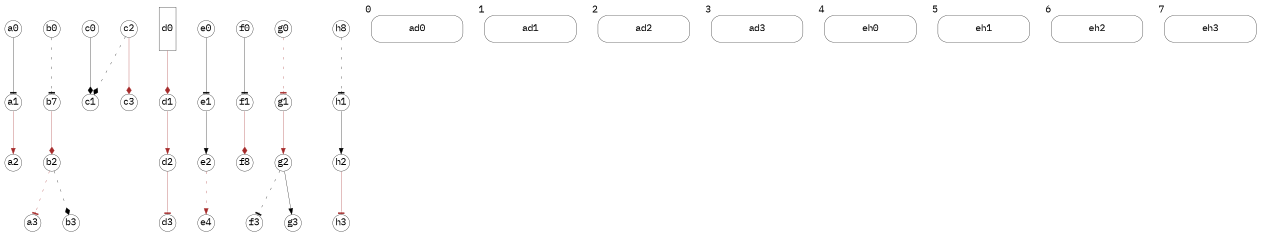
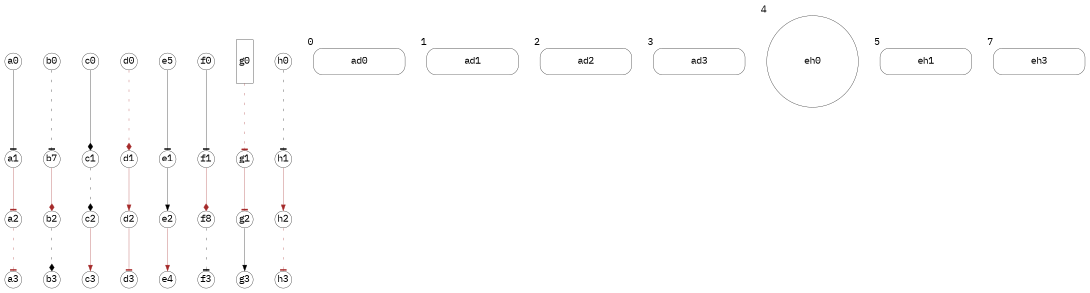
(168, 29) -> (129, 61)
(206, 29) -> (168, 61)
(283, 29) -> (245, 61)
(341, 29) -> (283, 61)
(870, 29) -> (813, 61)
(1097, 29) -> none
(112, 62) -> (90, 186)
(129, 62) -> (90, 247)
(168, 69) -> (129, 107)
(13, 130) -> (13, 188)
(283, 130) -> (245, 188)
(341, 130) -> (283, 186)
(206, 190) -> (168, 247)
(43, 191) -> (13, 248)
(270, 191) -> (206, 248)
(341, 191) -> (283, 248)
